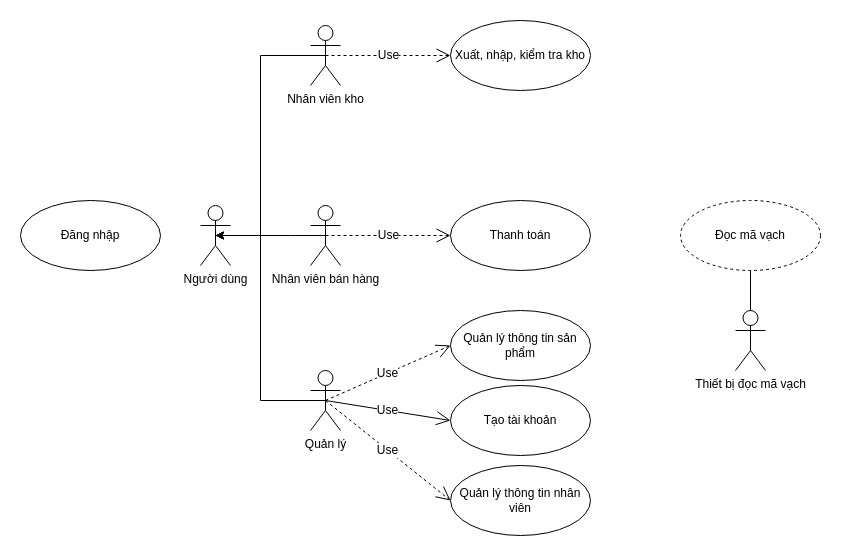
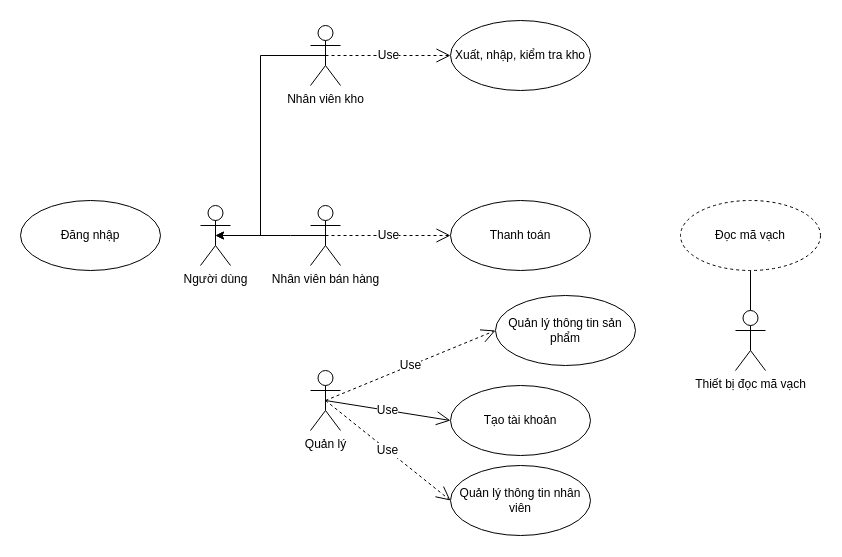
(521, 346) -> (566, 331)
(261, 351) -> none
